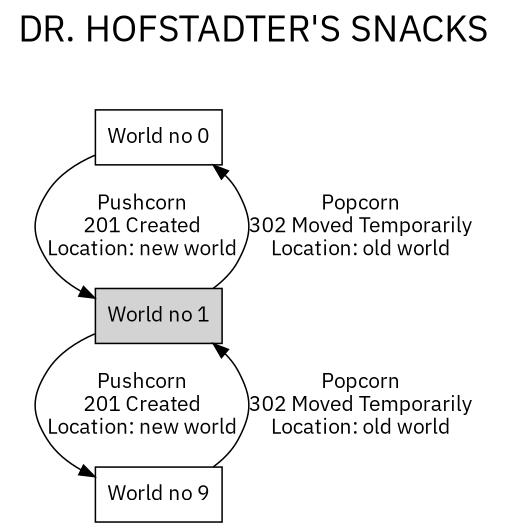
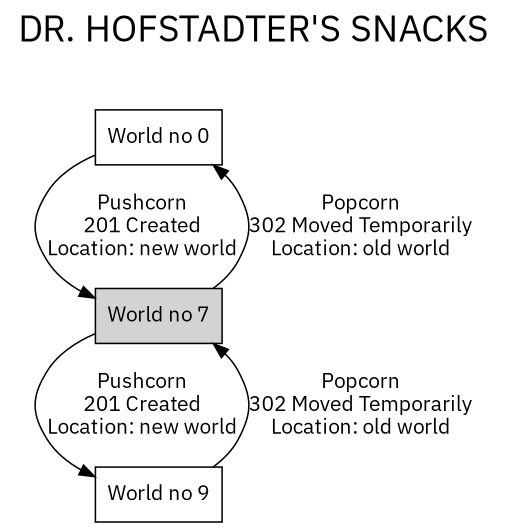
(159, 316) -> (159, 316)
